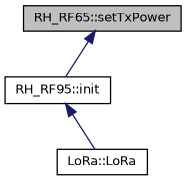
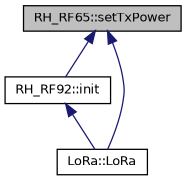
(58, 90) -> (58, 90)
none -> (124, 97)
